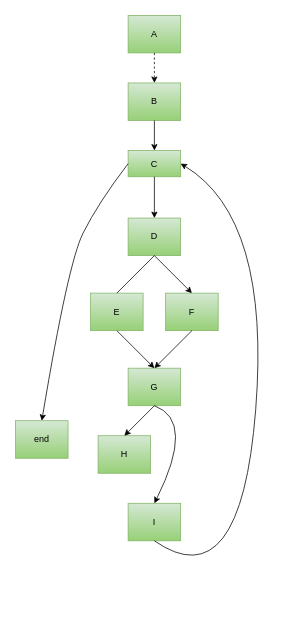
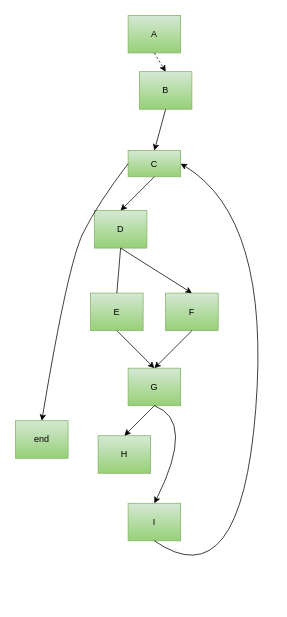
(154, 102) -> (165, 90)
(154, 237) -> (120, 229)
